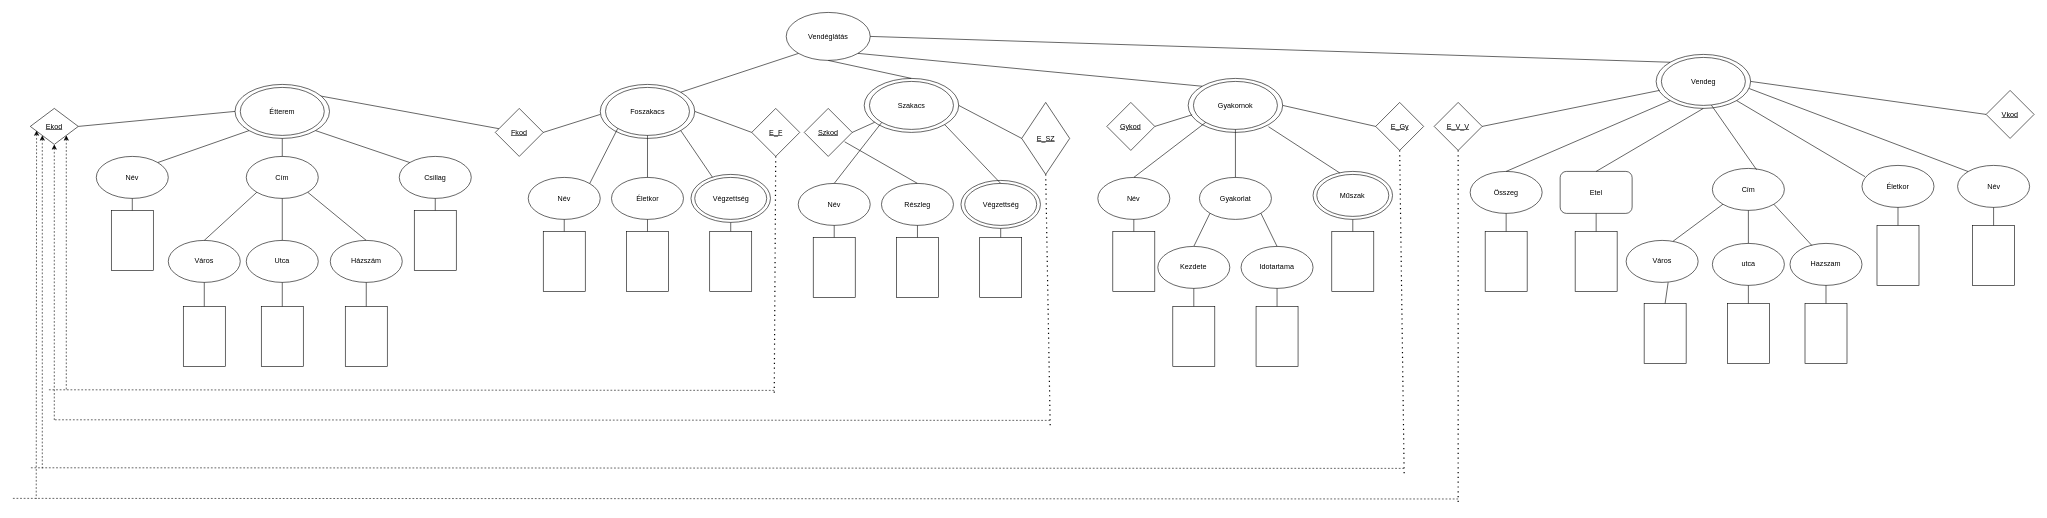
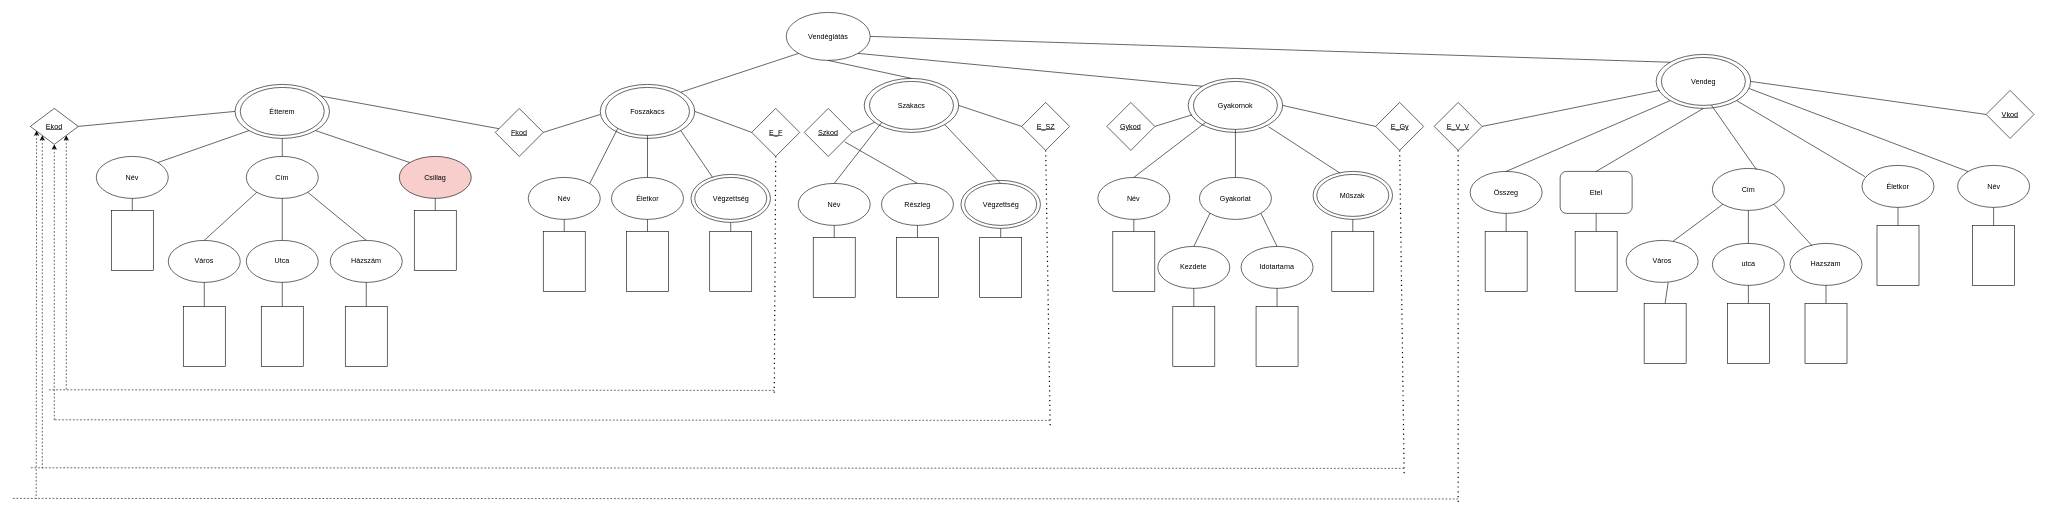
(1046, 138) -> (1046, 126)
(435, 177) -> (435, 177)
